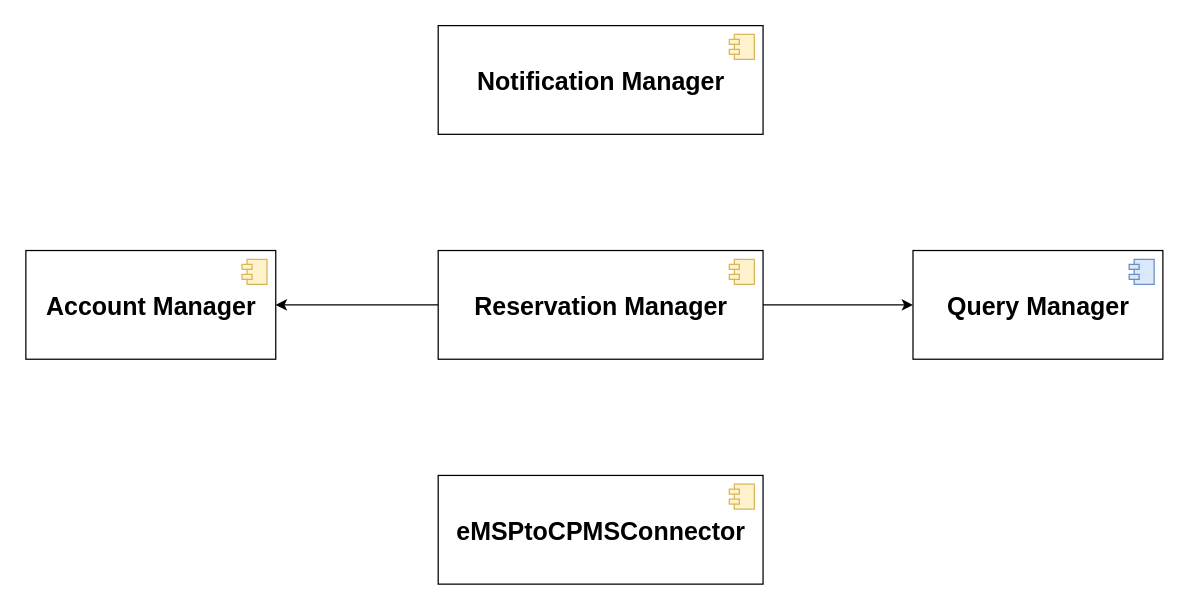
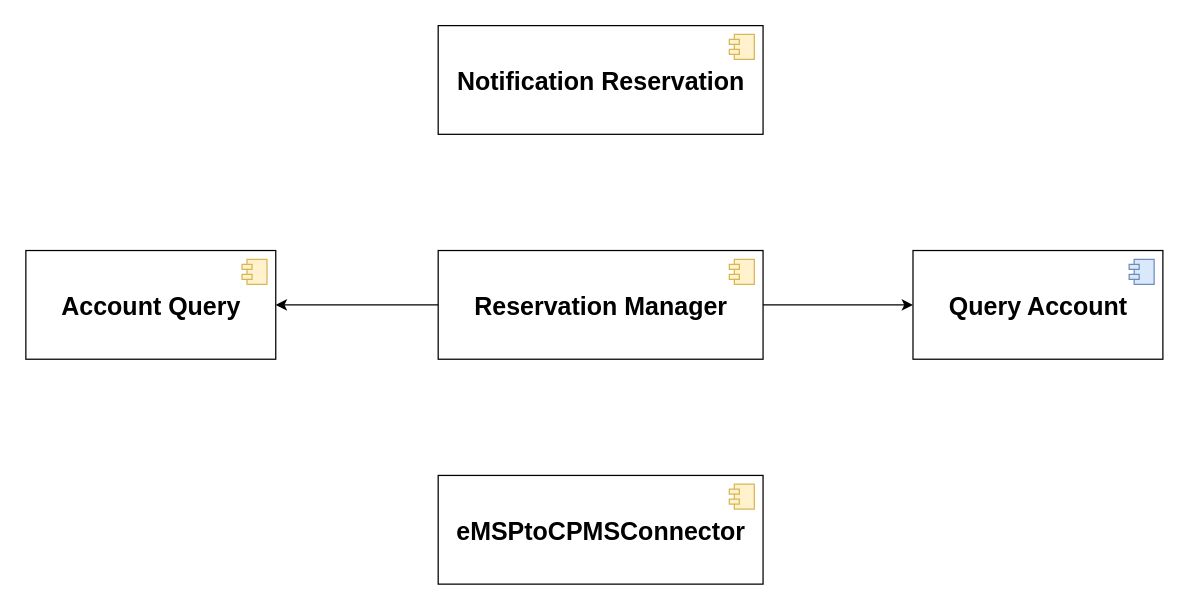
(601, 81) -> (601, 81)
(151, 306) -> (151, 306)
(1039, 306) -> (1039, 306)
